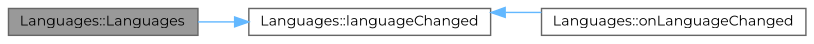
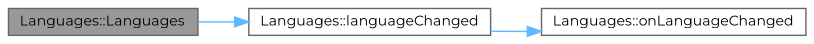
(523, 12) -> (509, 31)
